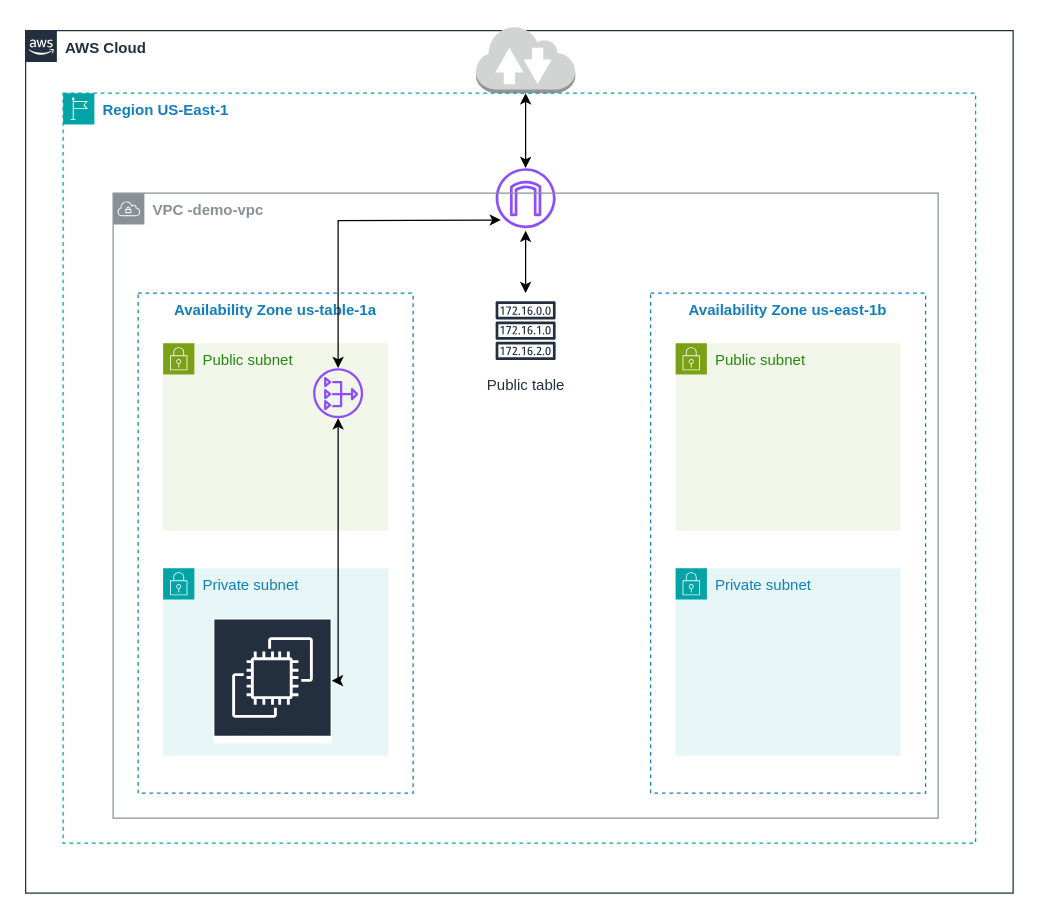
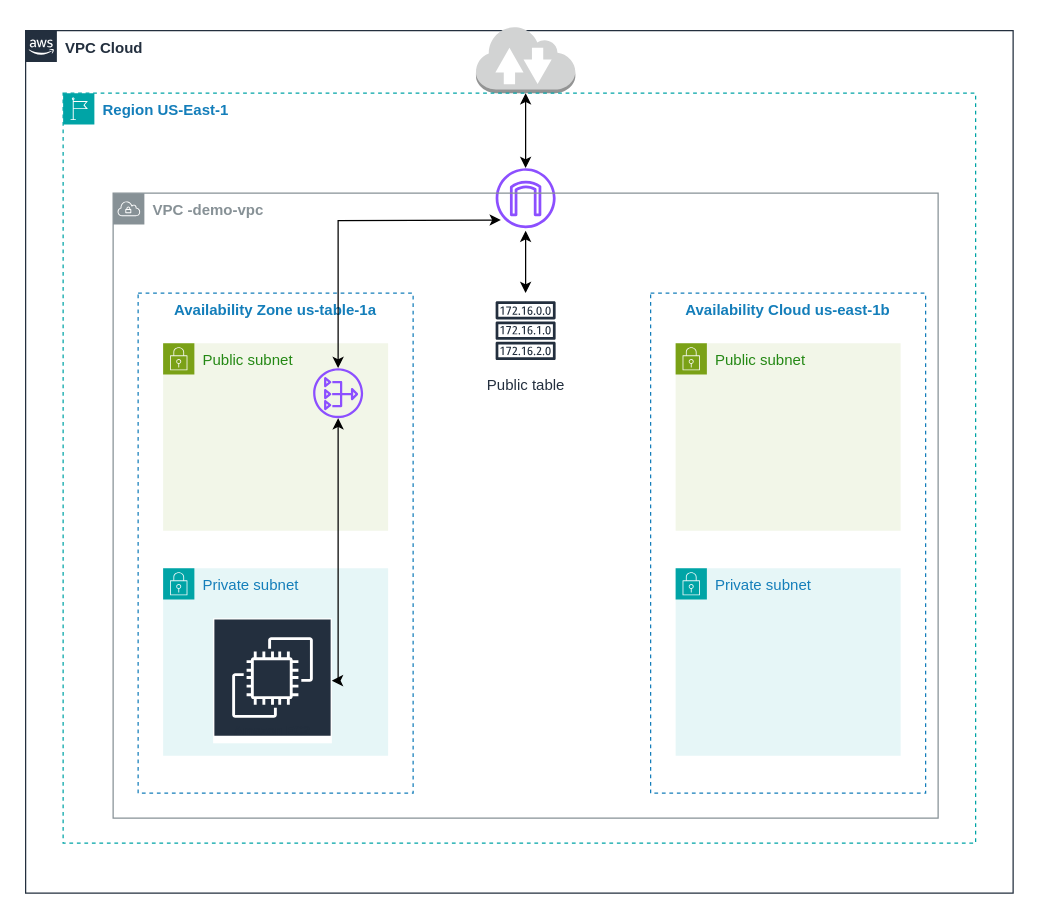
(100, 48) -> (100, 48)
(788, 311) -> (788, 311)
